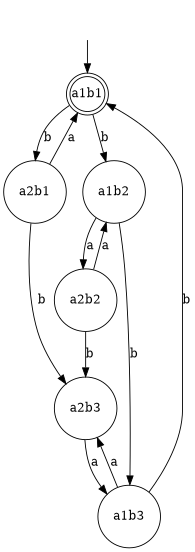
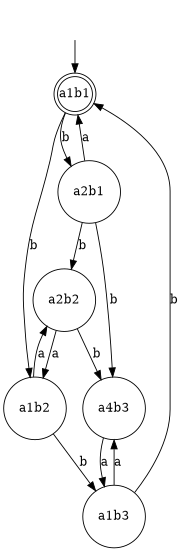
none -> (78, 242)
(86, 408) -> (114, 408)
